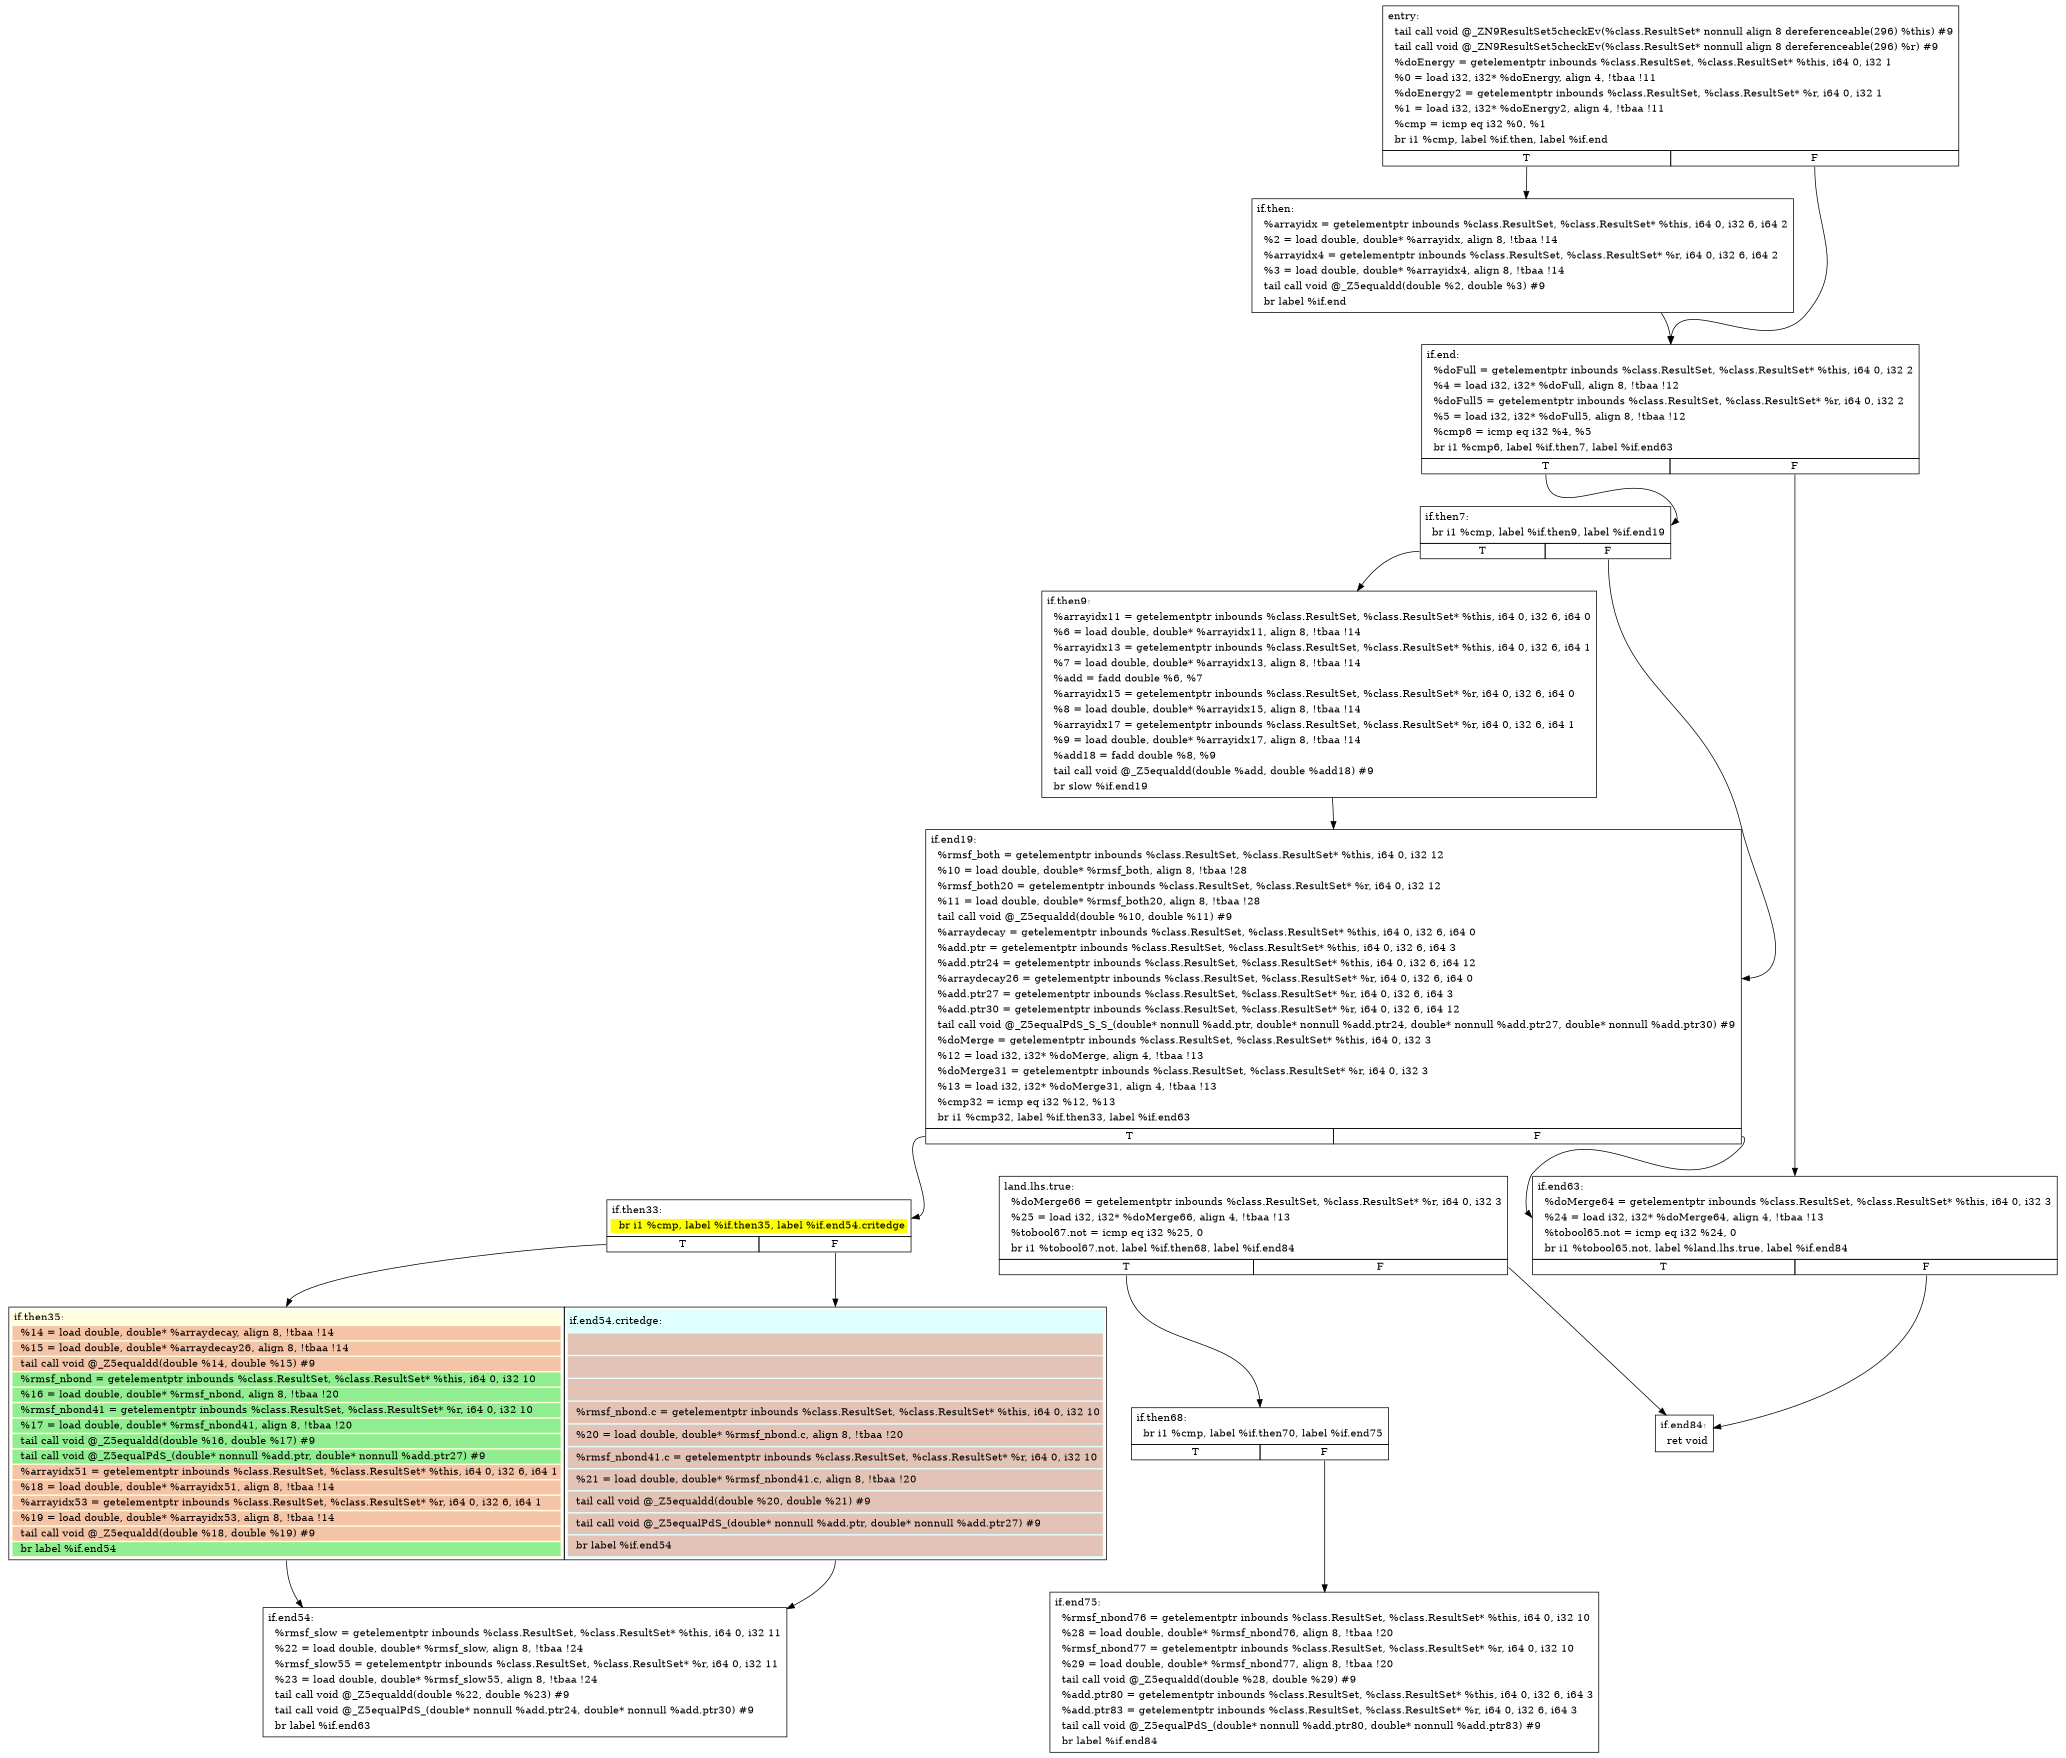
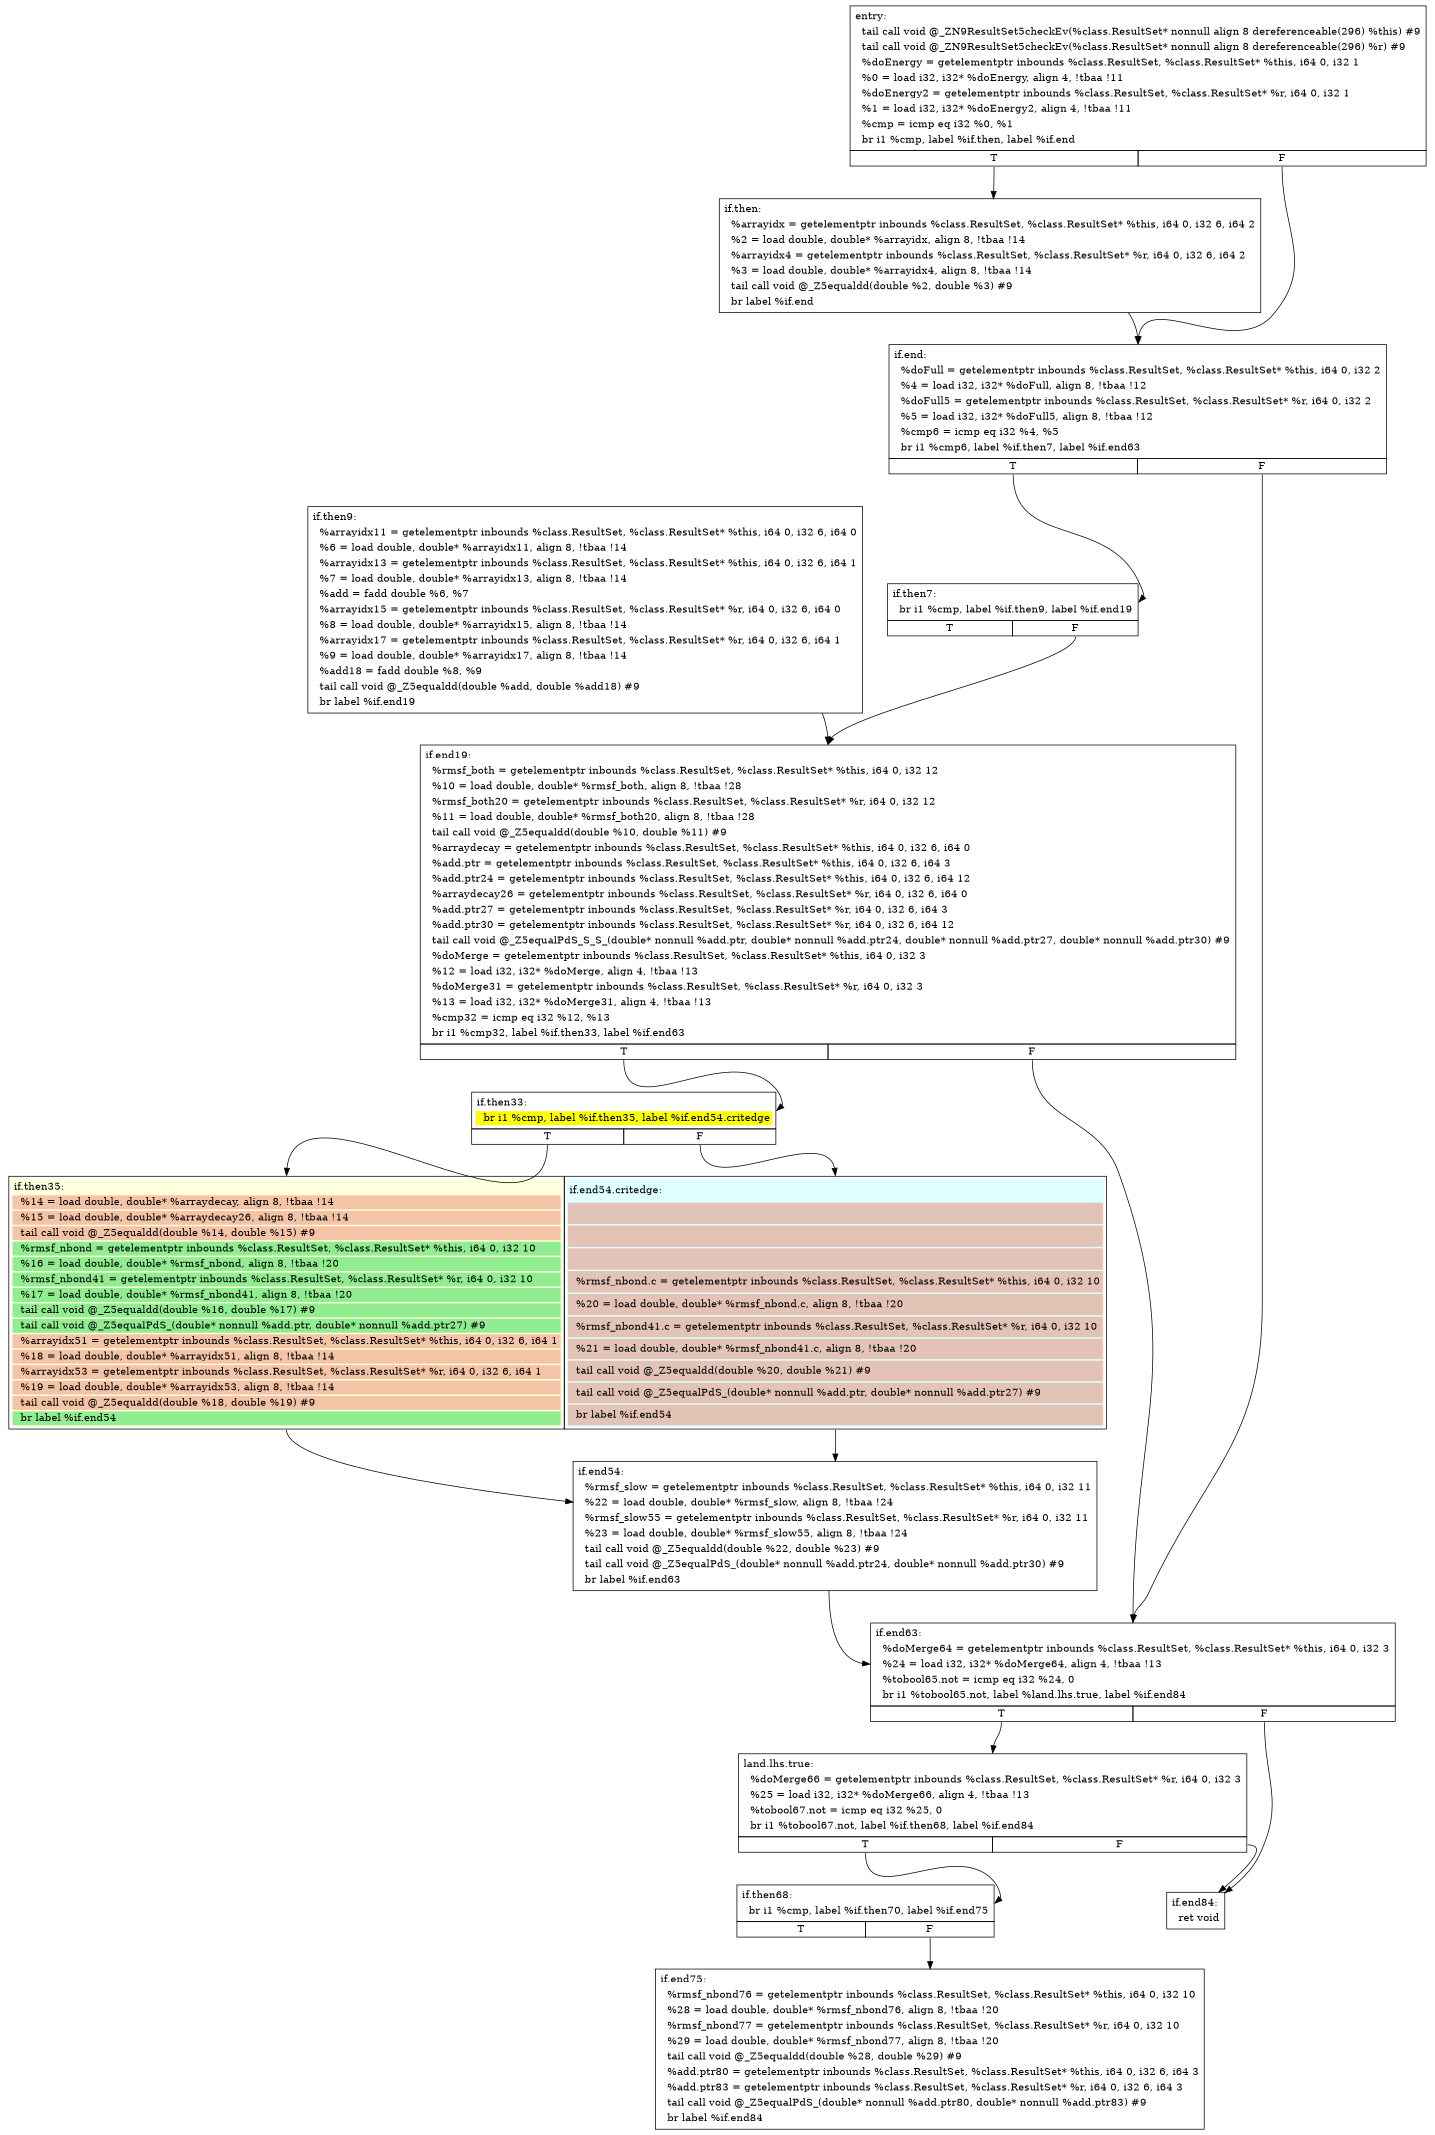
(1387, 561) -> none
(1098, 787) -> (364, 702)
none -> (835, 1633)
none -> (999, 1734)
